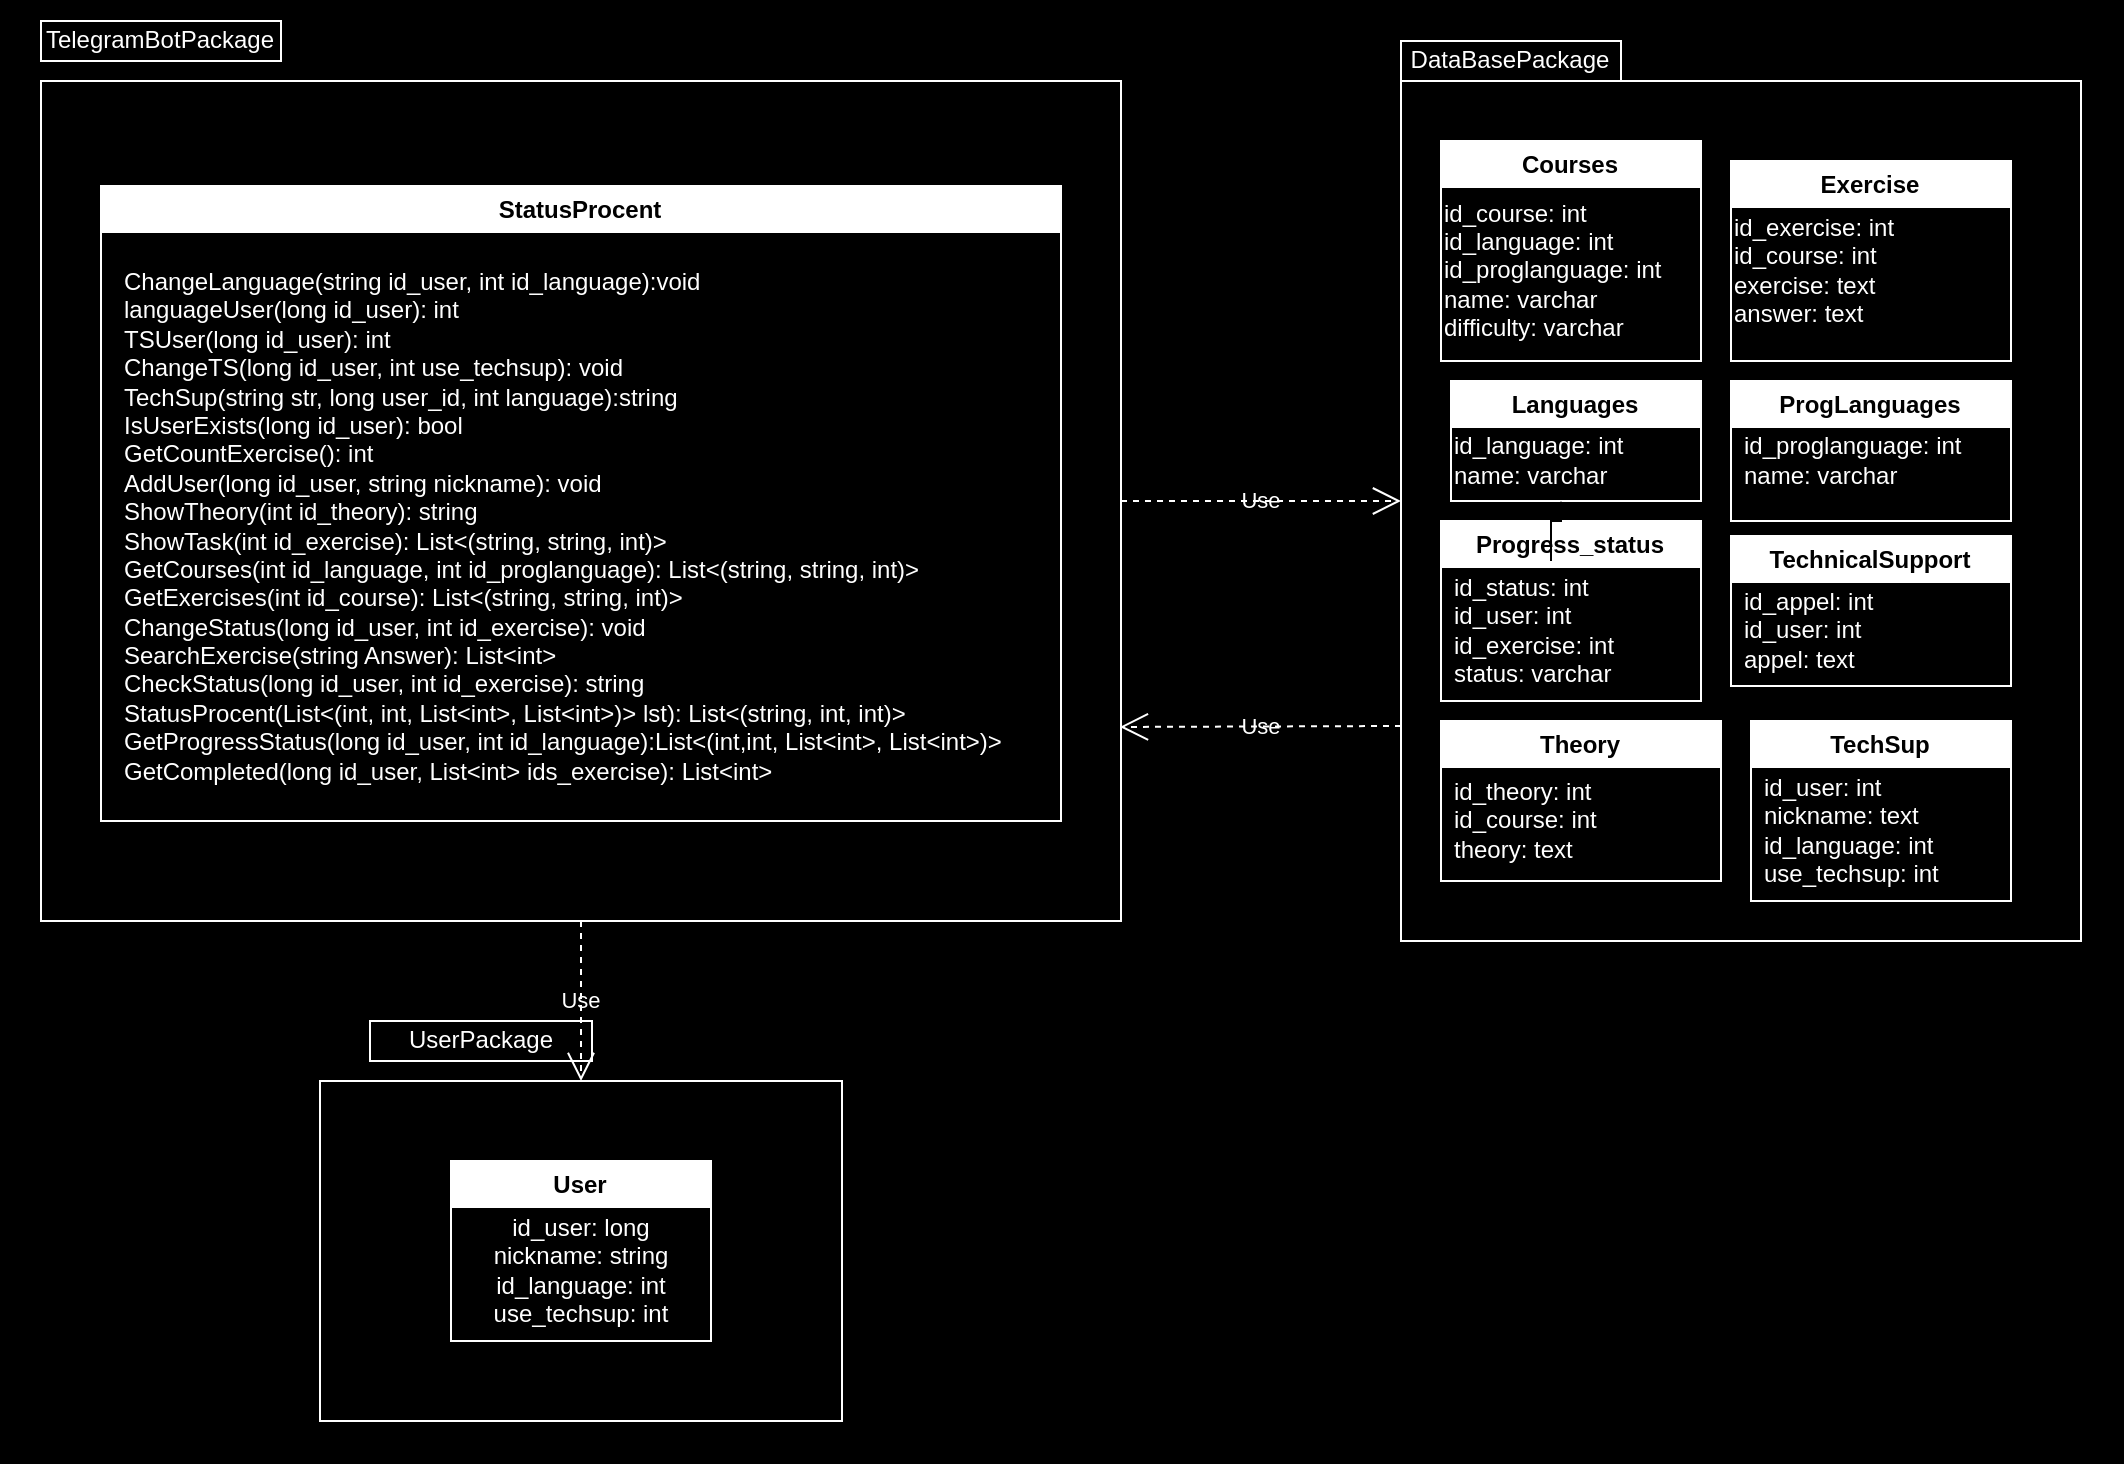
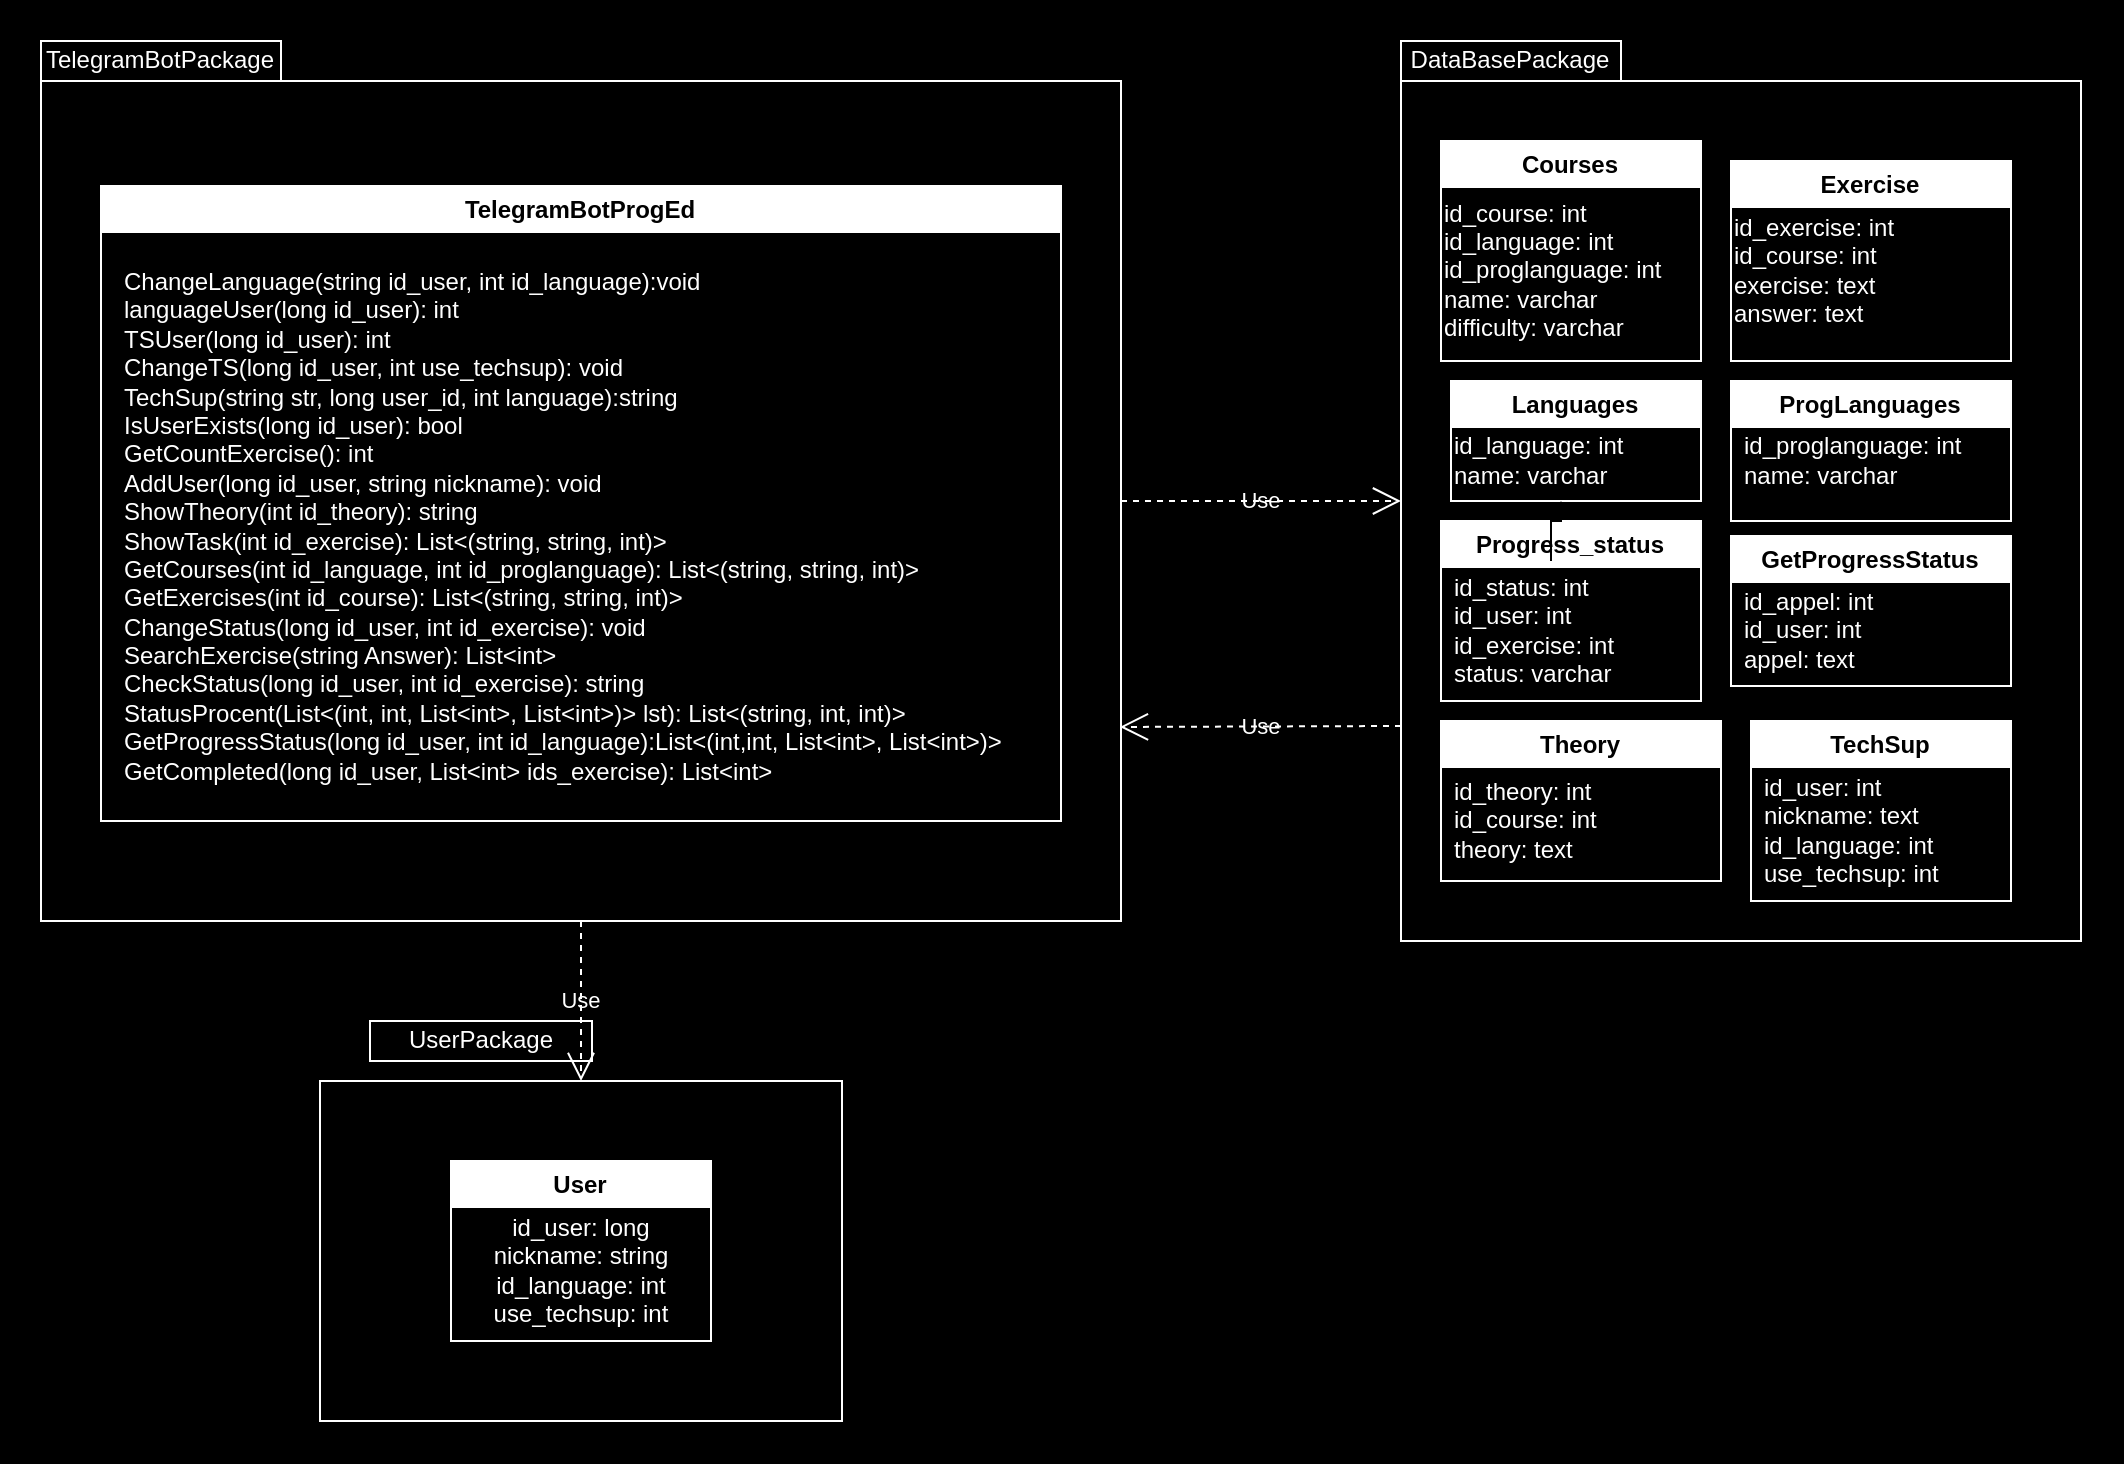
(161, 41) -> (161, 61)
(580, 210) -> (580, 210)
(1870, 560) -> (1870, 560)
